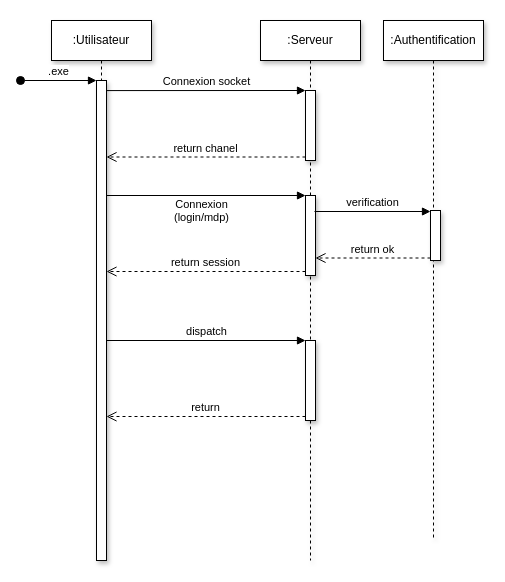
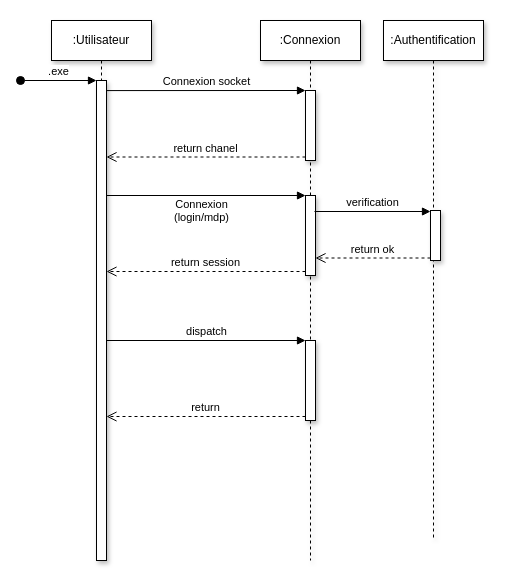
(311, 41) -> (311, 41)
